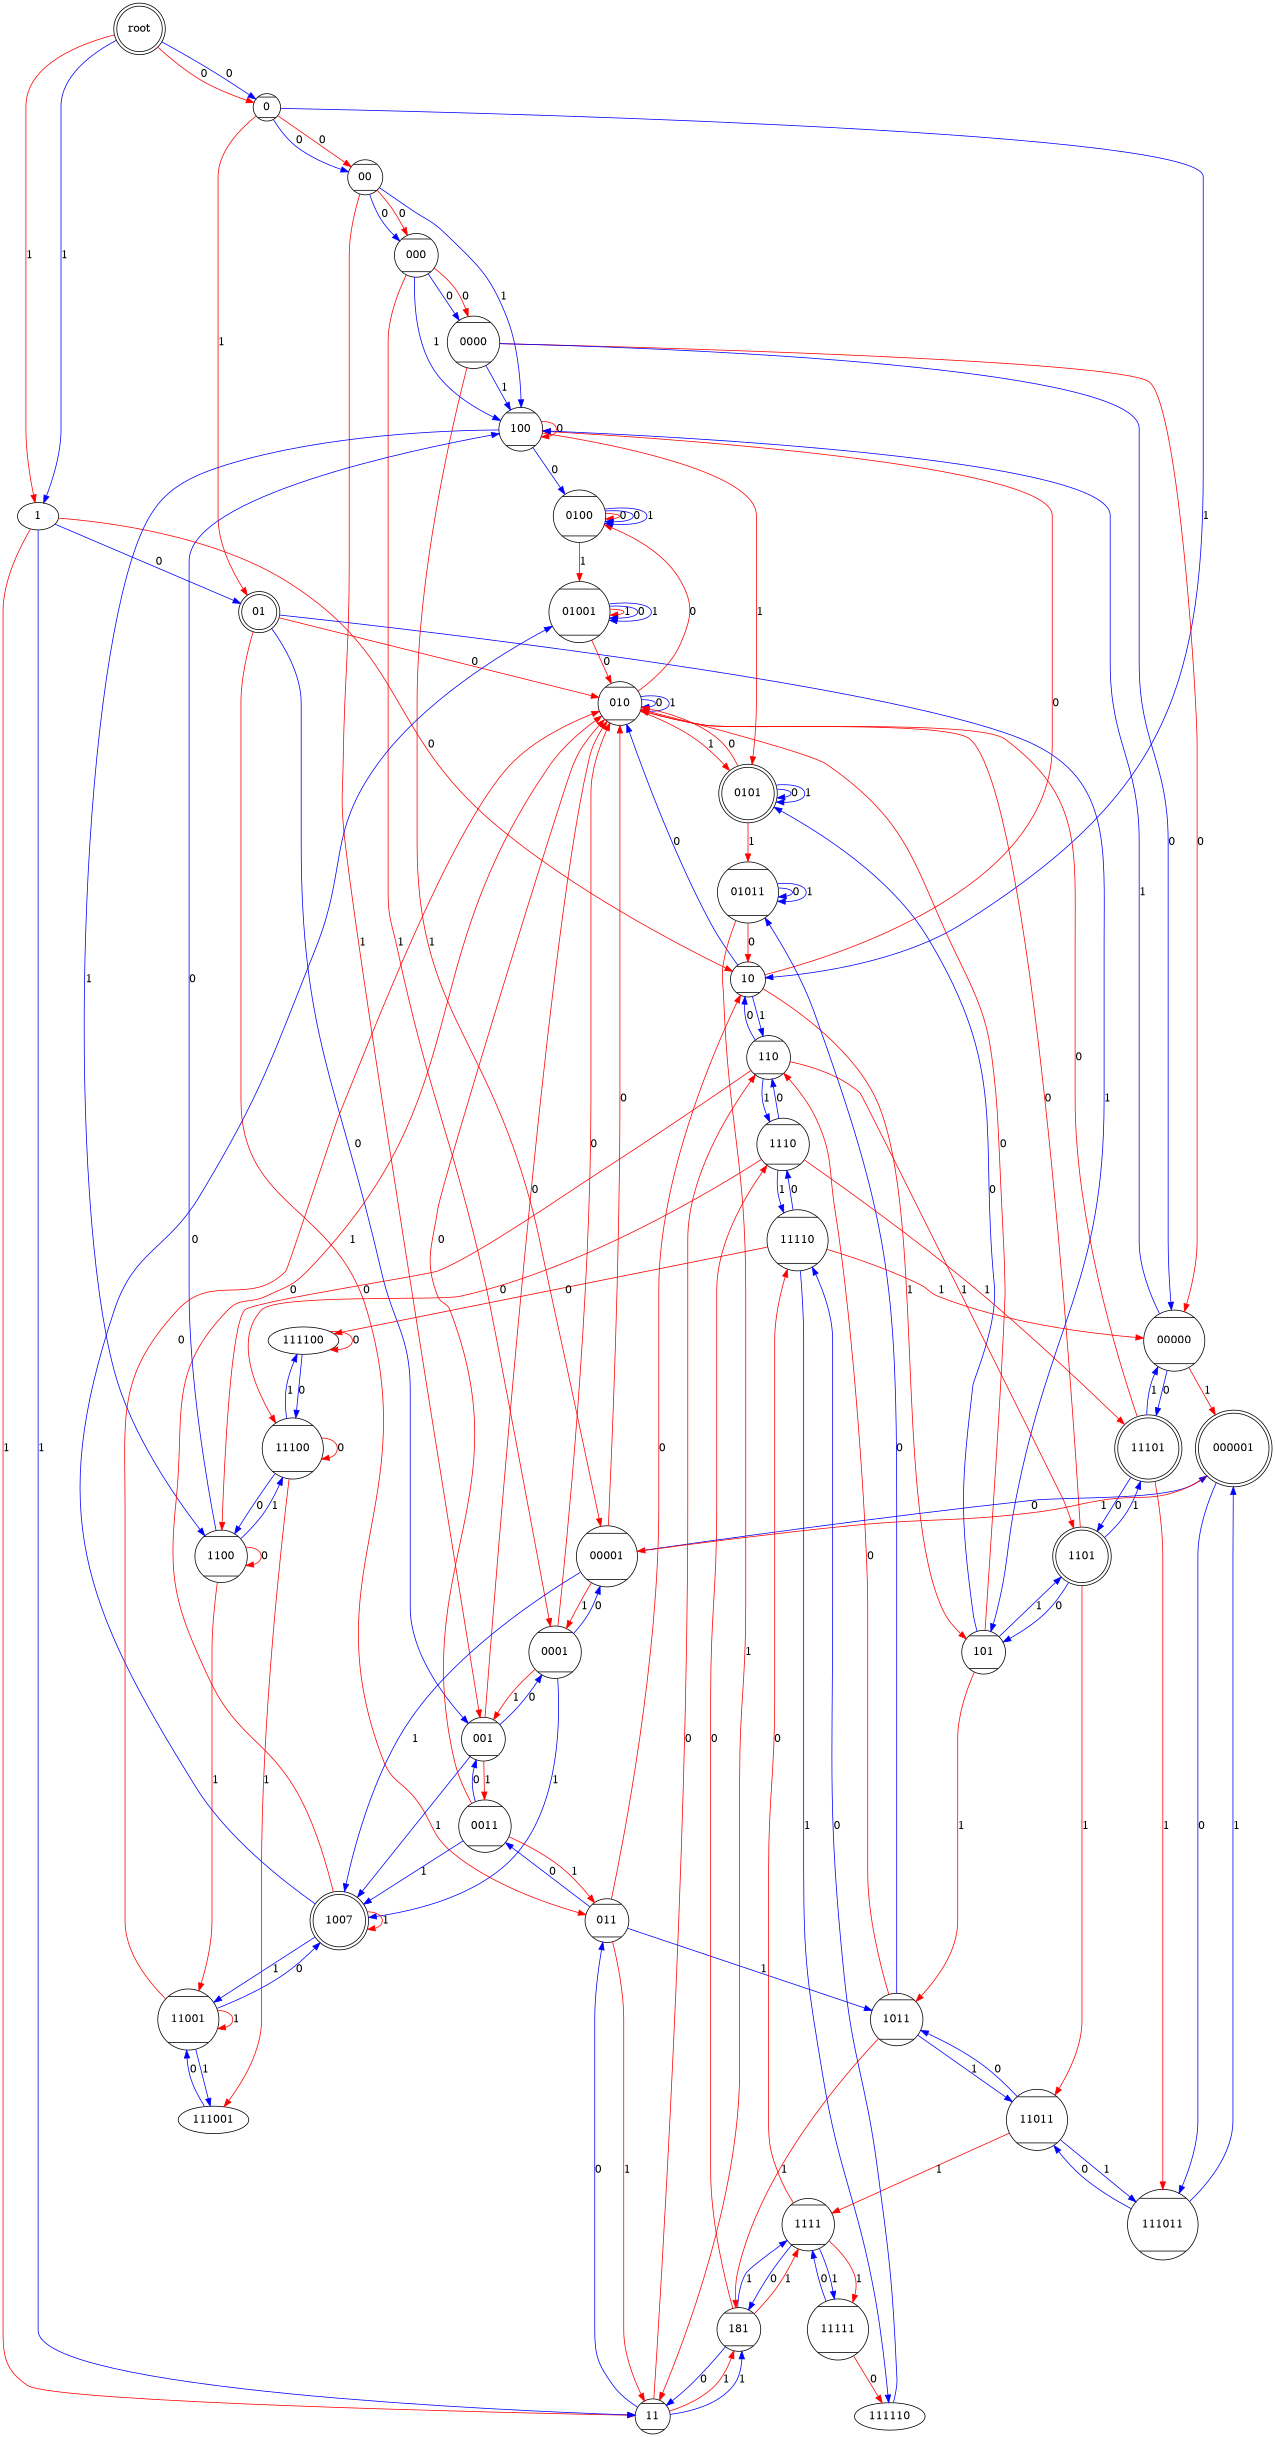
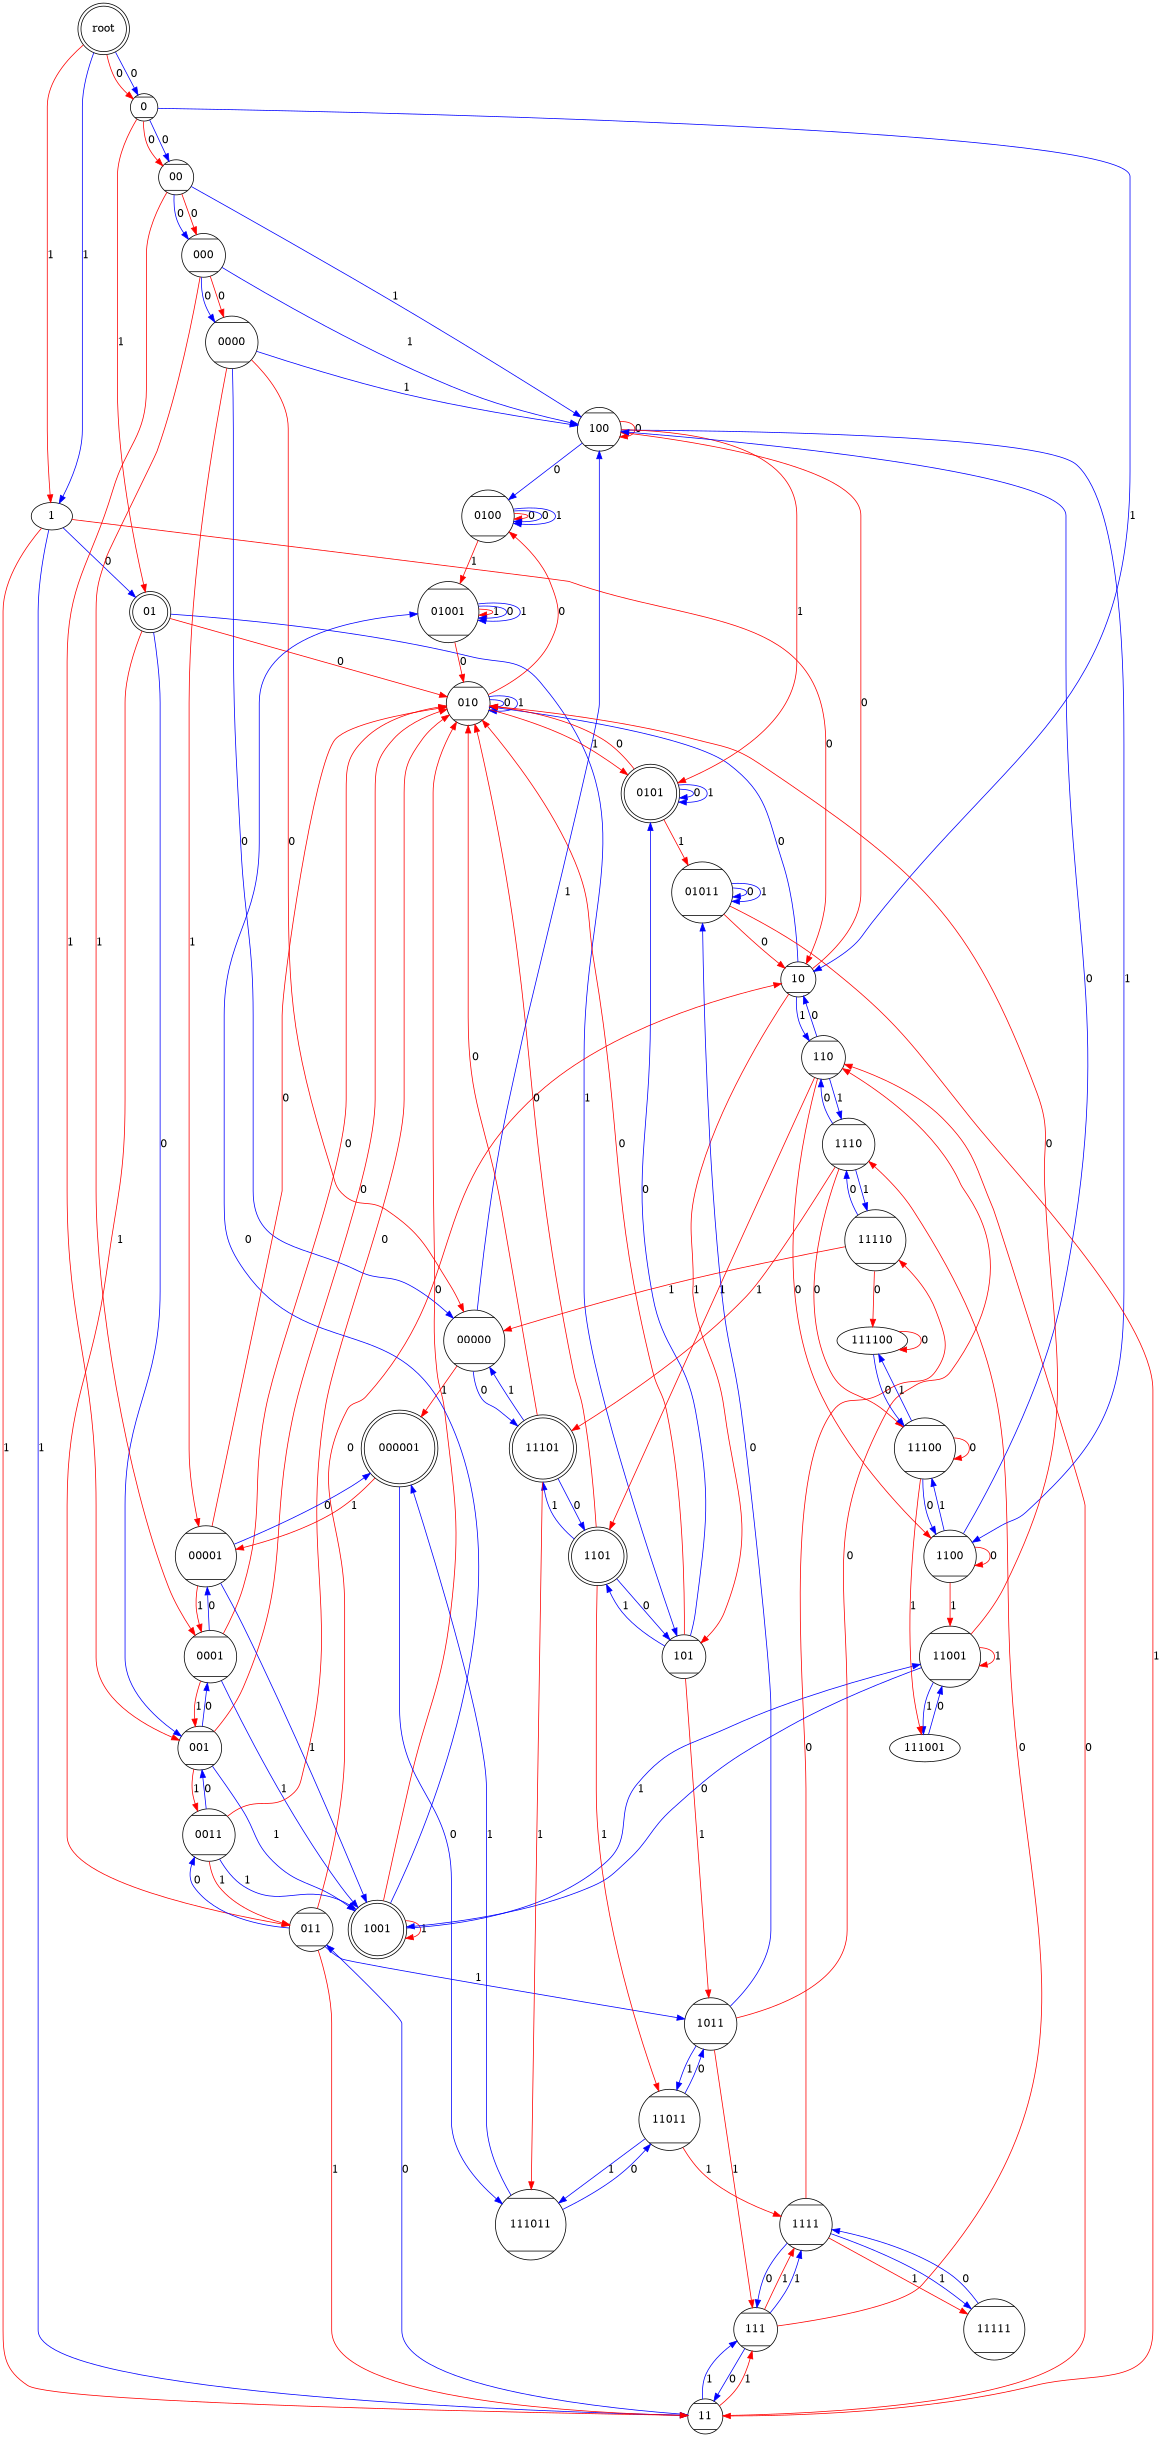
(339, 1921) -> (377, 1929)
(739, 2329) -> (756, 2329)
(890, 2416) -> none
